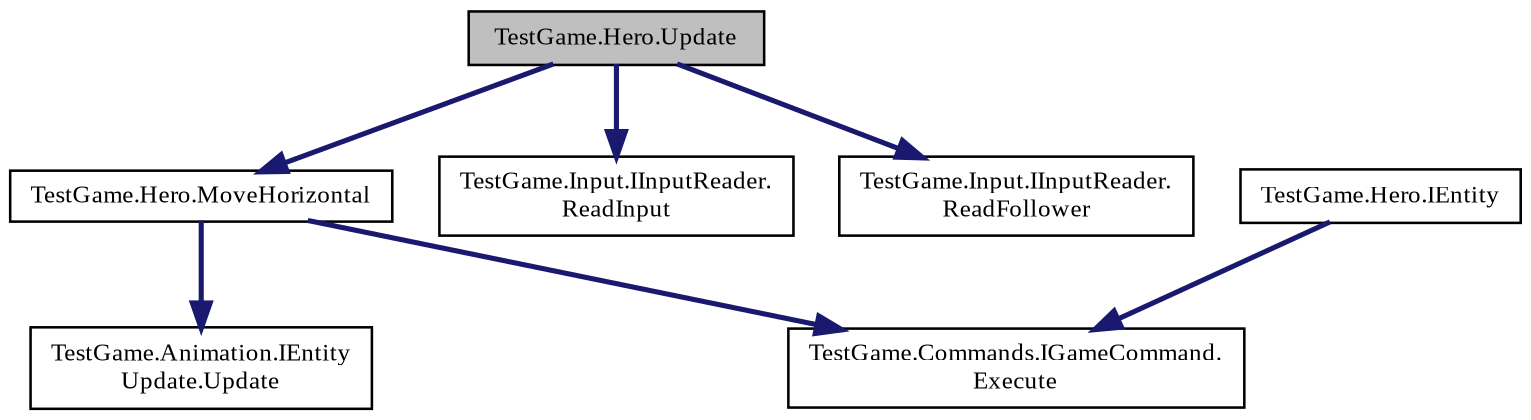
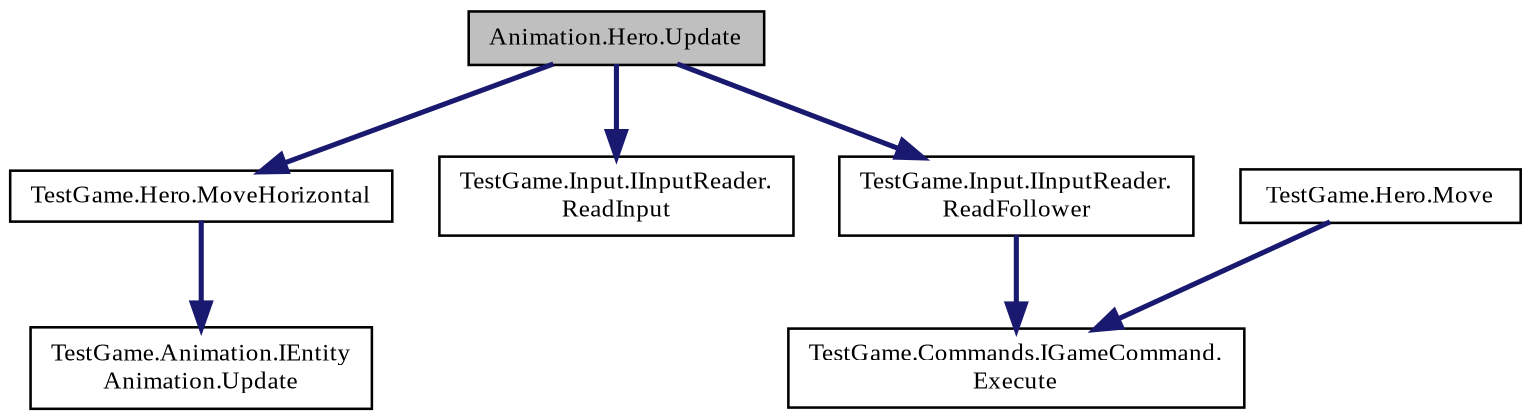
(616, 38) -> (616, 38)
(1381, 196) -> (1381, 196)
(562, 273) -> (1016, 269)
(201, 368) -> (201, 368)
